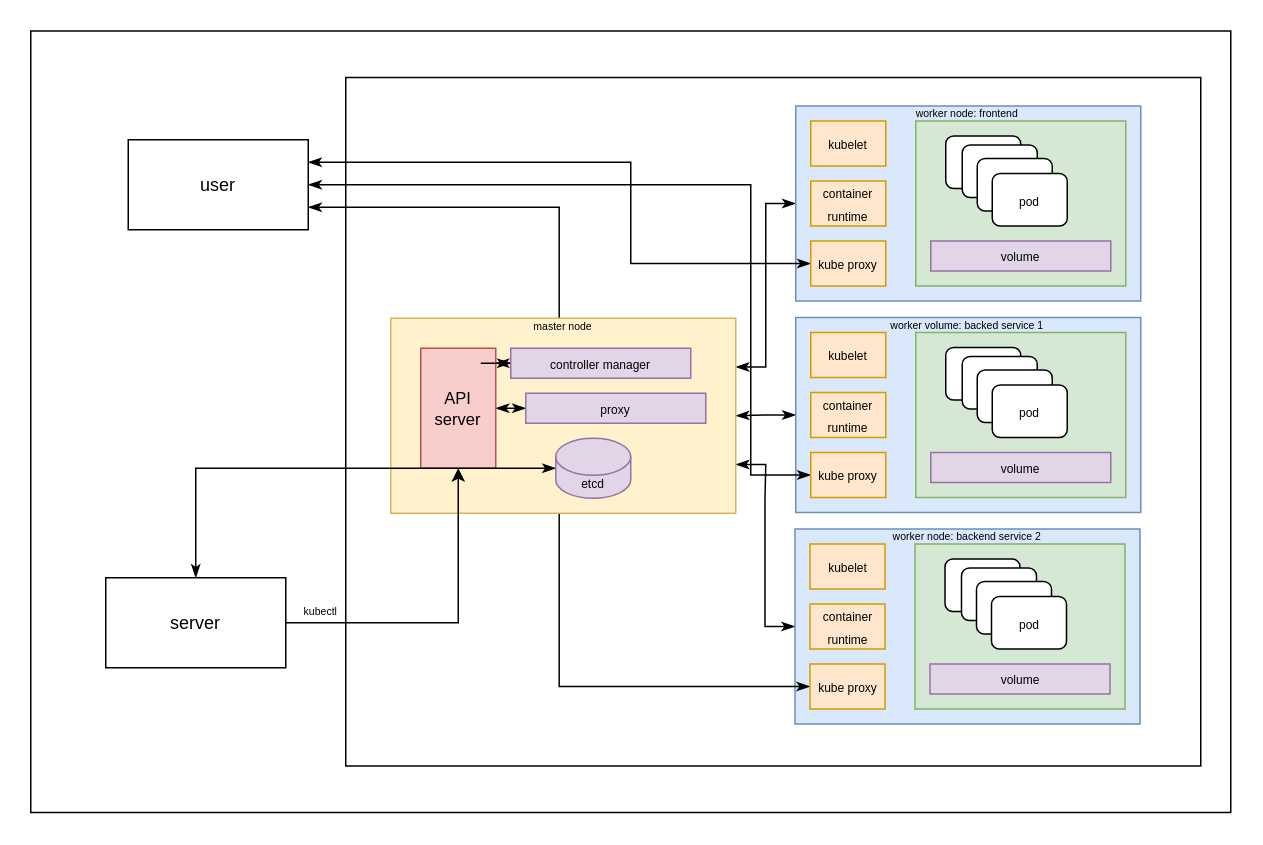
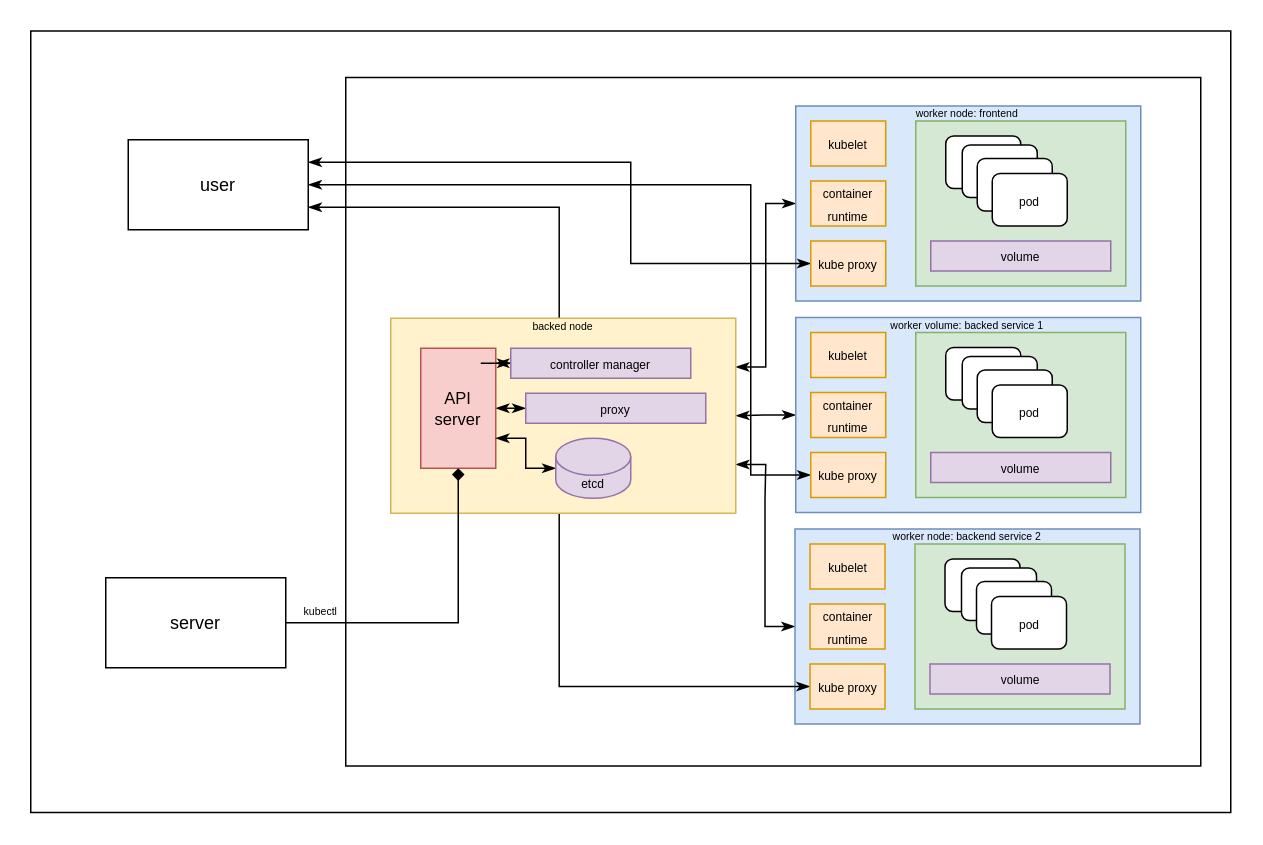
(563, 325) -> (563, 325)
(313, 468) -> (526, 444)
(458, 480) -> (458, 481)
